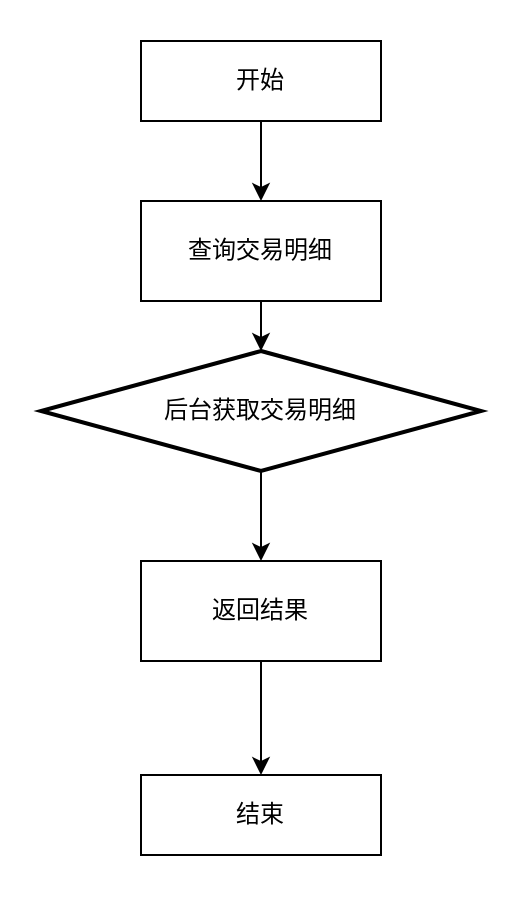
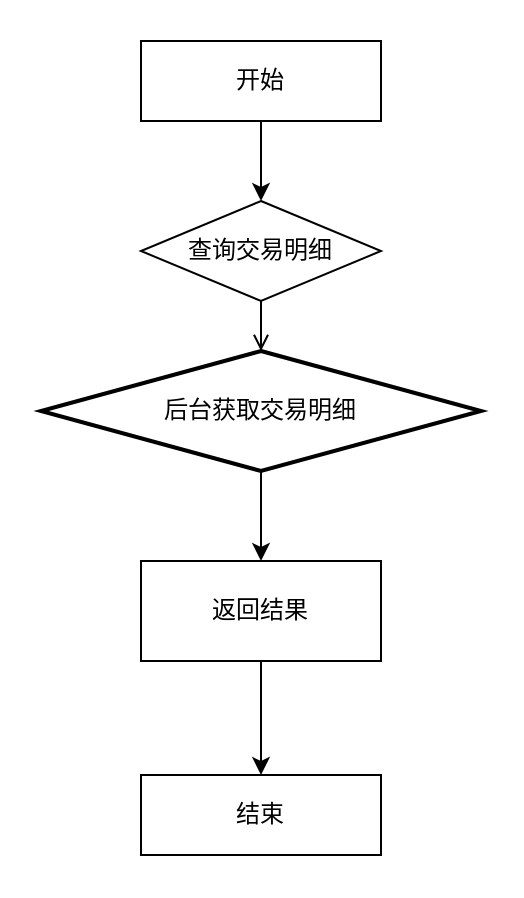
(261, 251) -> (261, 251)
(261, 336) -> (261, 339)
